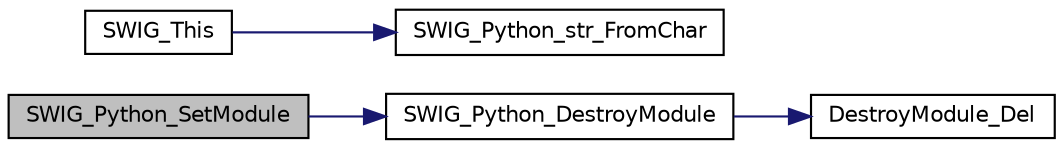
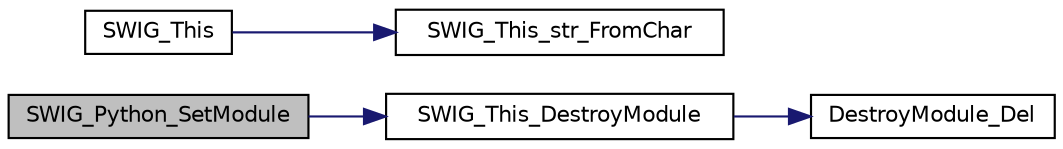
(560, 32) -> (560, 32)
(560, 116) -> (560, 116)
